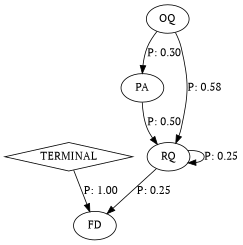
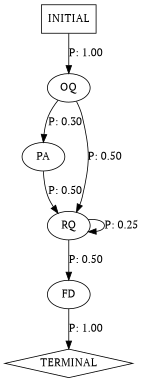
none -> (69, 19)
(205, 88) -> (105, 157)
(80, 187) -> (69, 325)
(154, 191) -> (86, 260)
